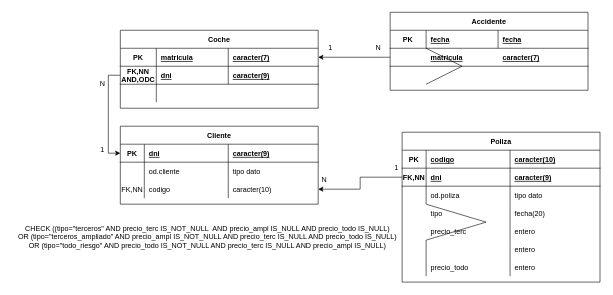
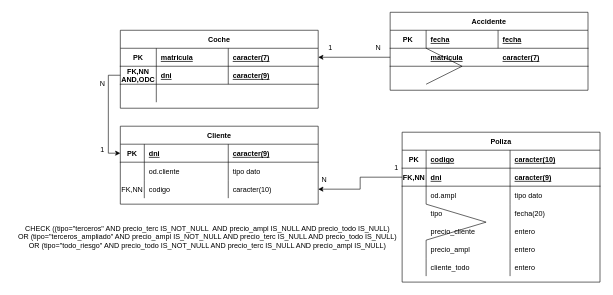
(446, 196) -> (443, 196)
(452, 232) -> (456, 232)
none -> (468, 249)
(452, 268) -> (453, 268)
